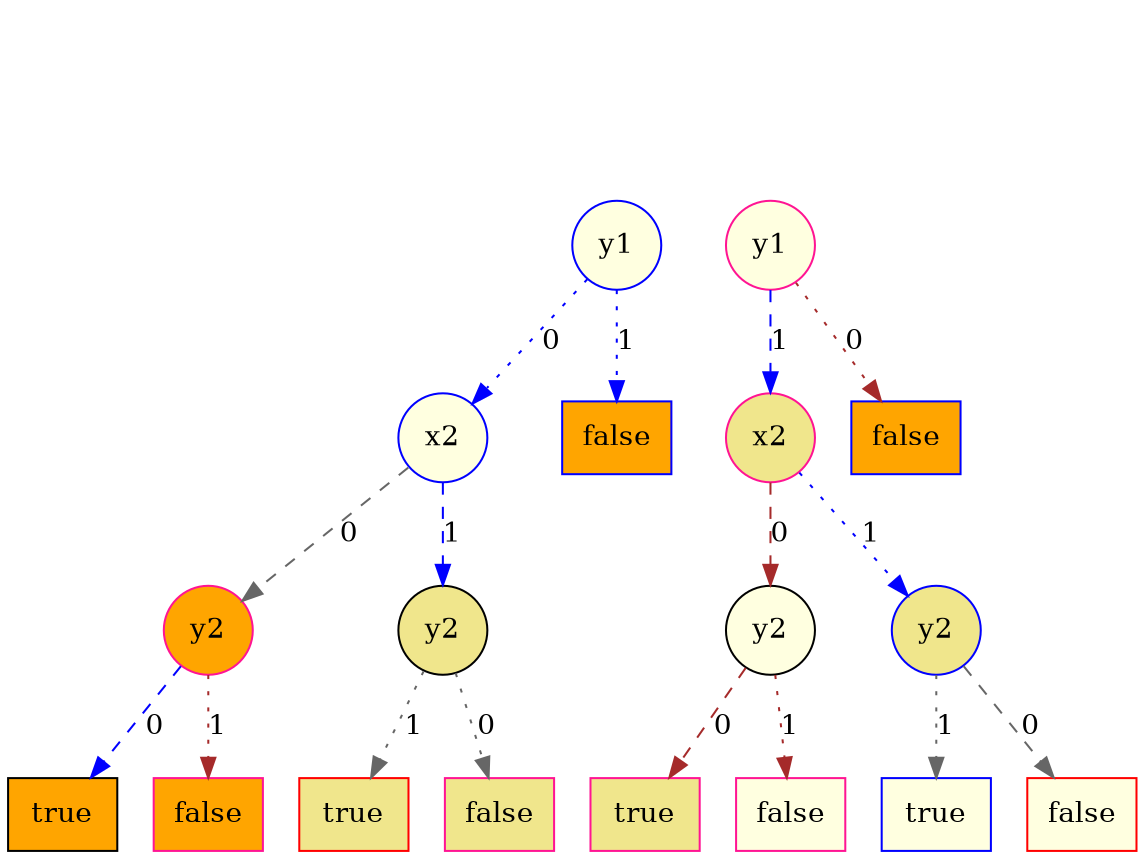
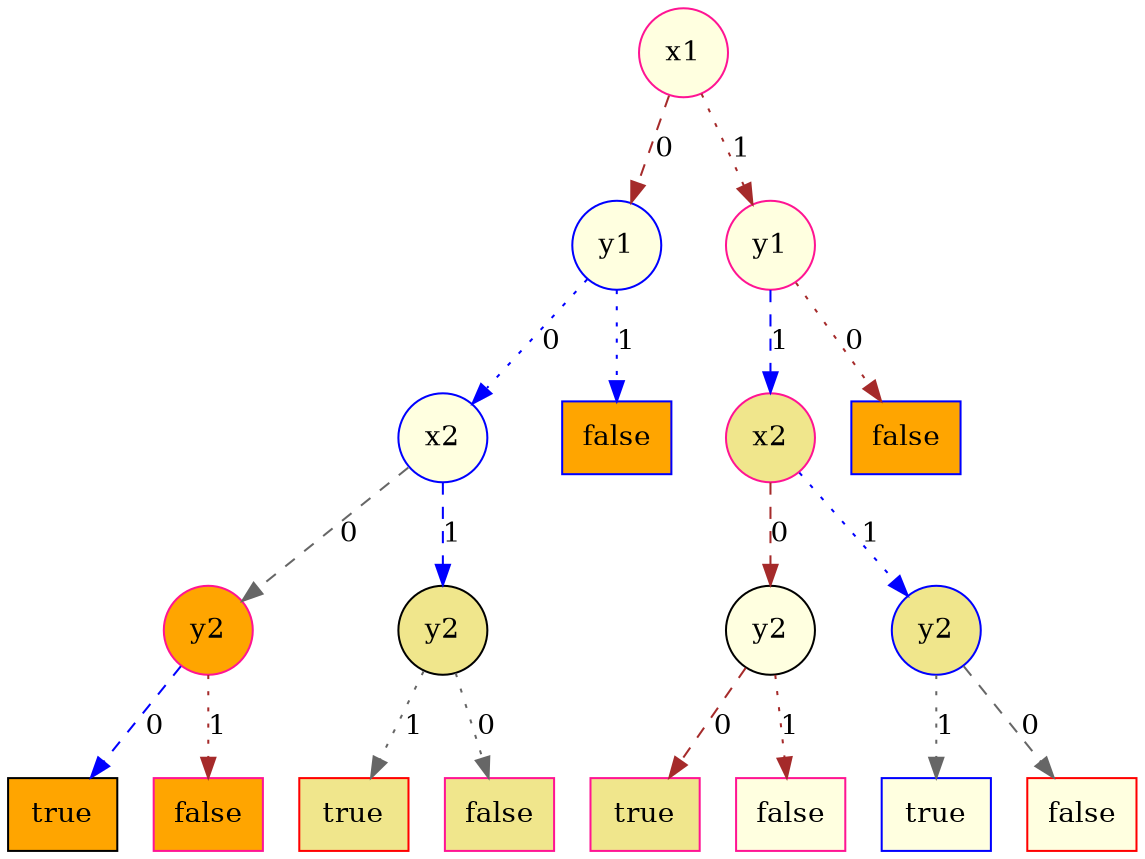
none -> (684, 53)
